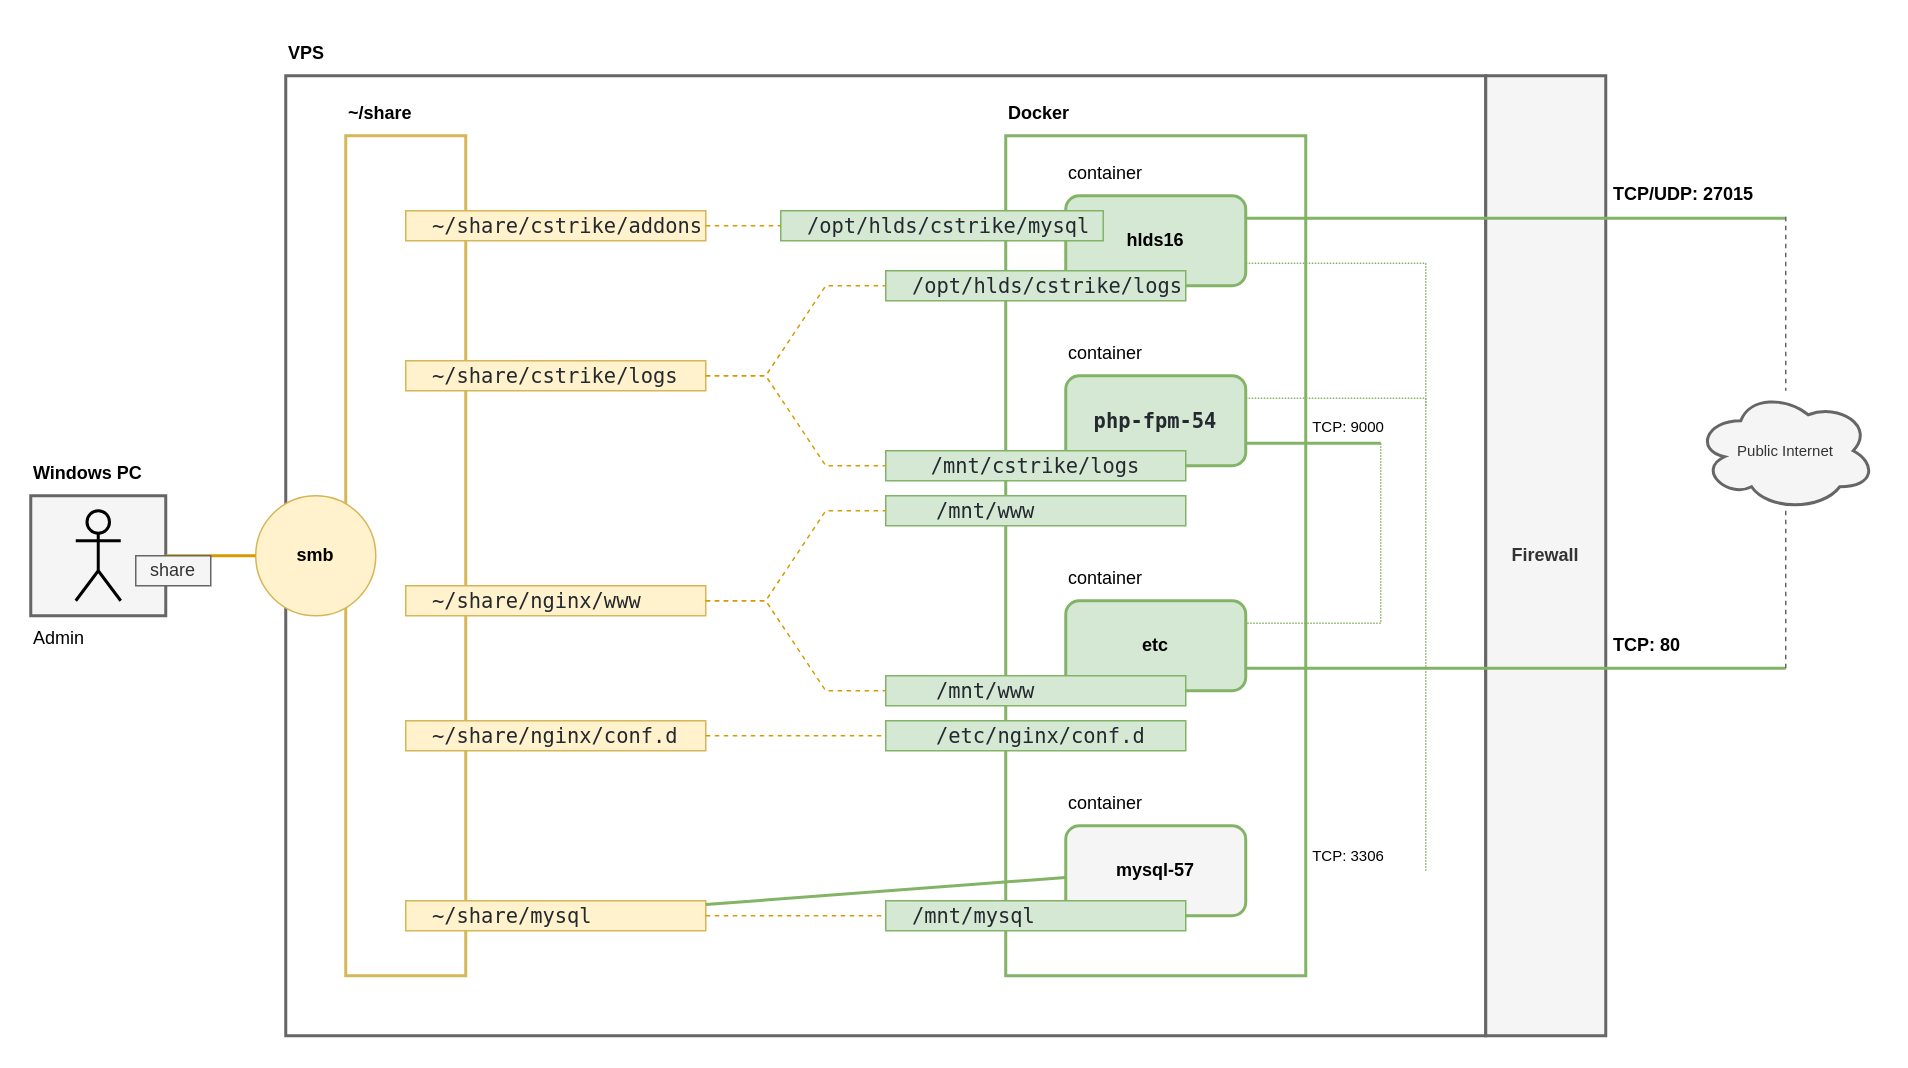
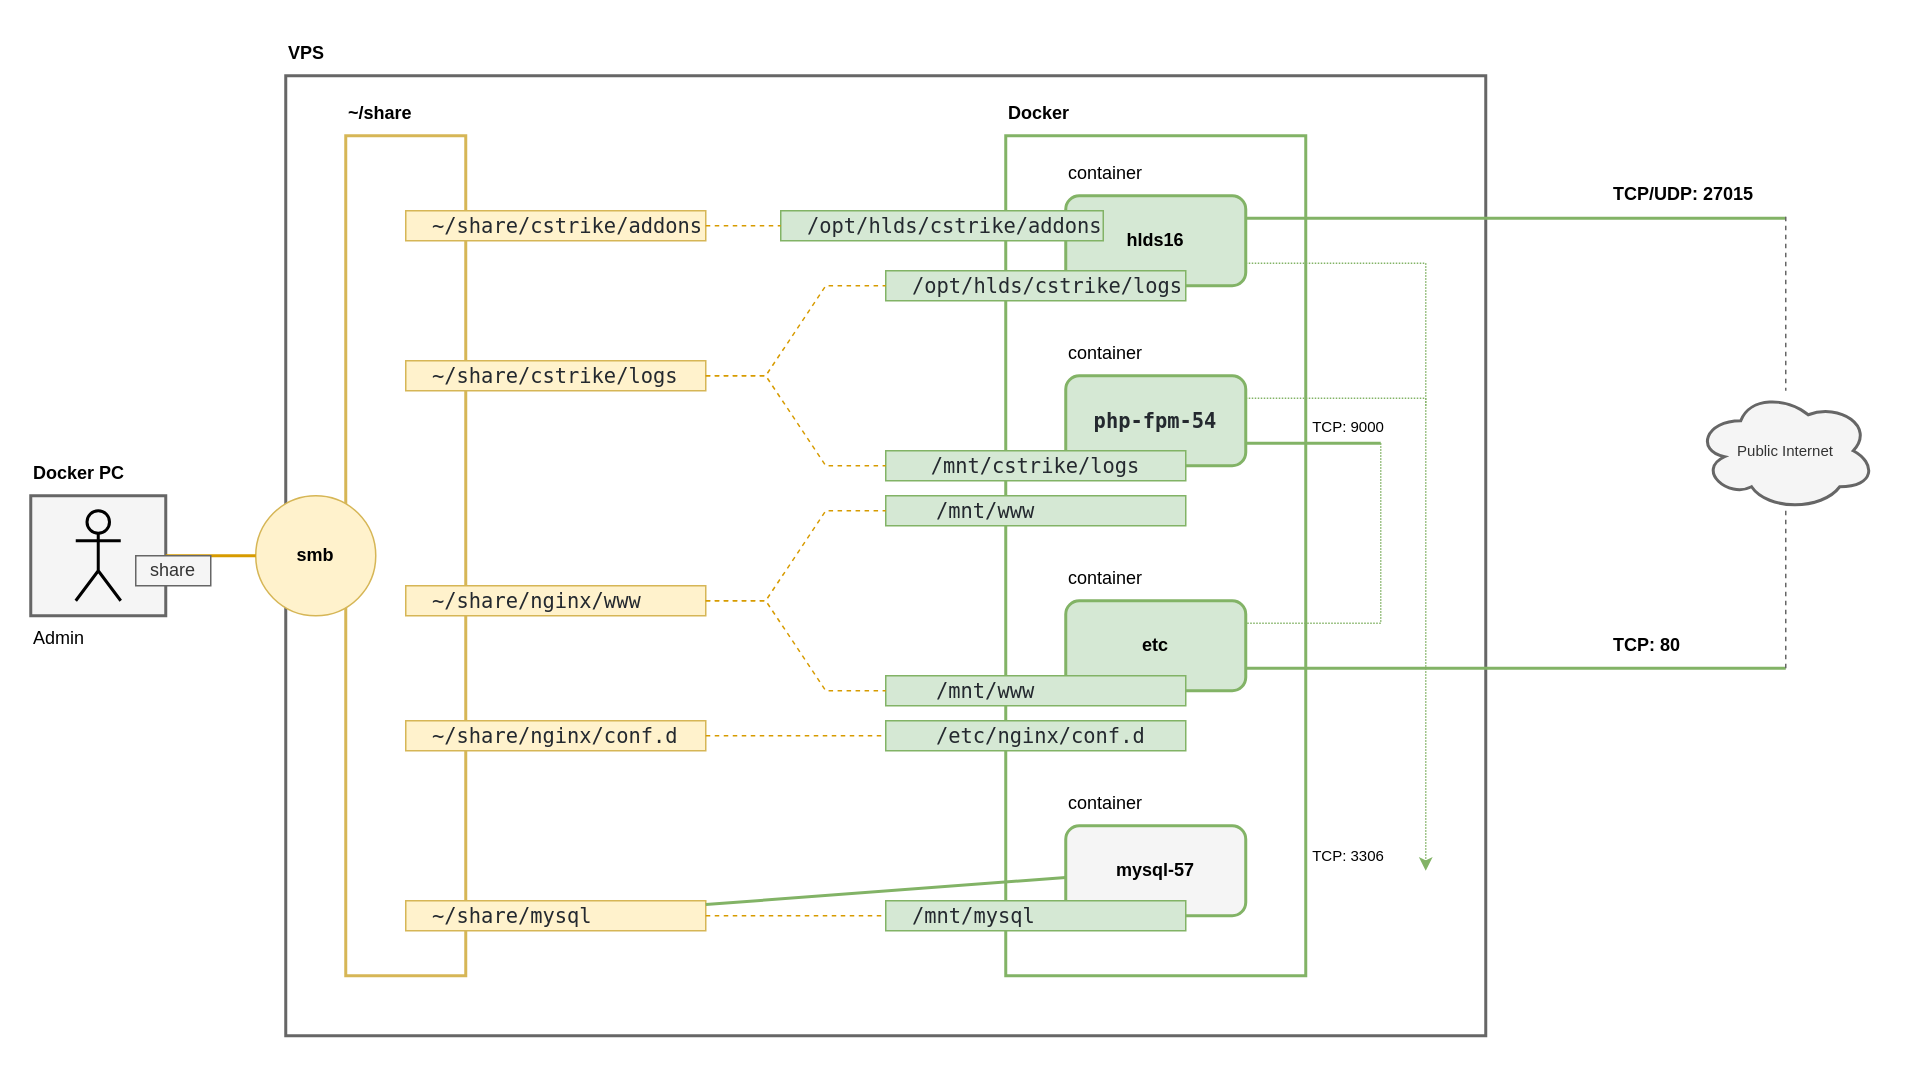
(893, 226) -> (900, 226)
(79, 473) -> (77, 473)
(1546, 556) -> none
(1426, 863) -> (1426, 859)
